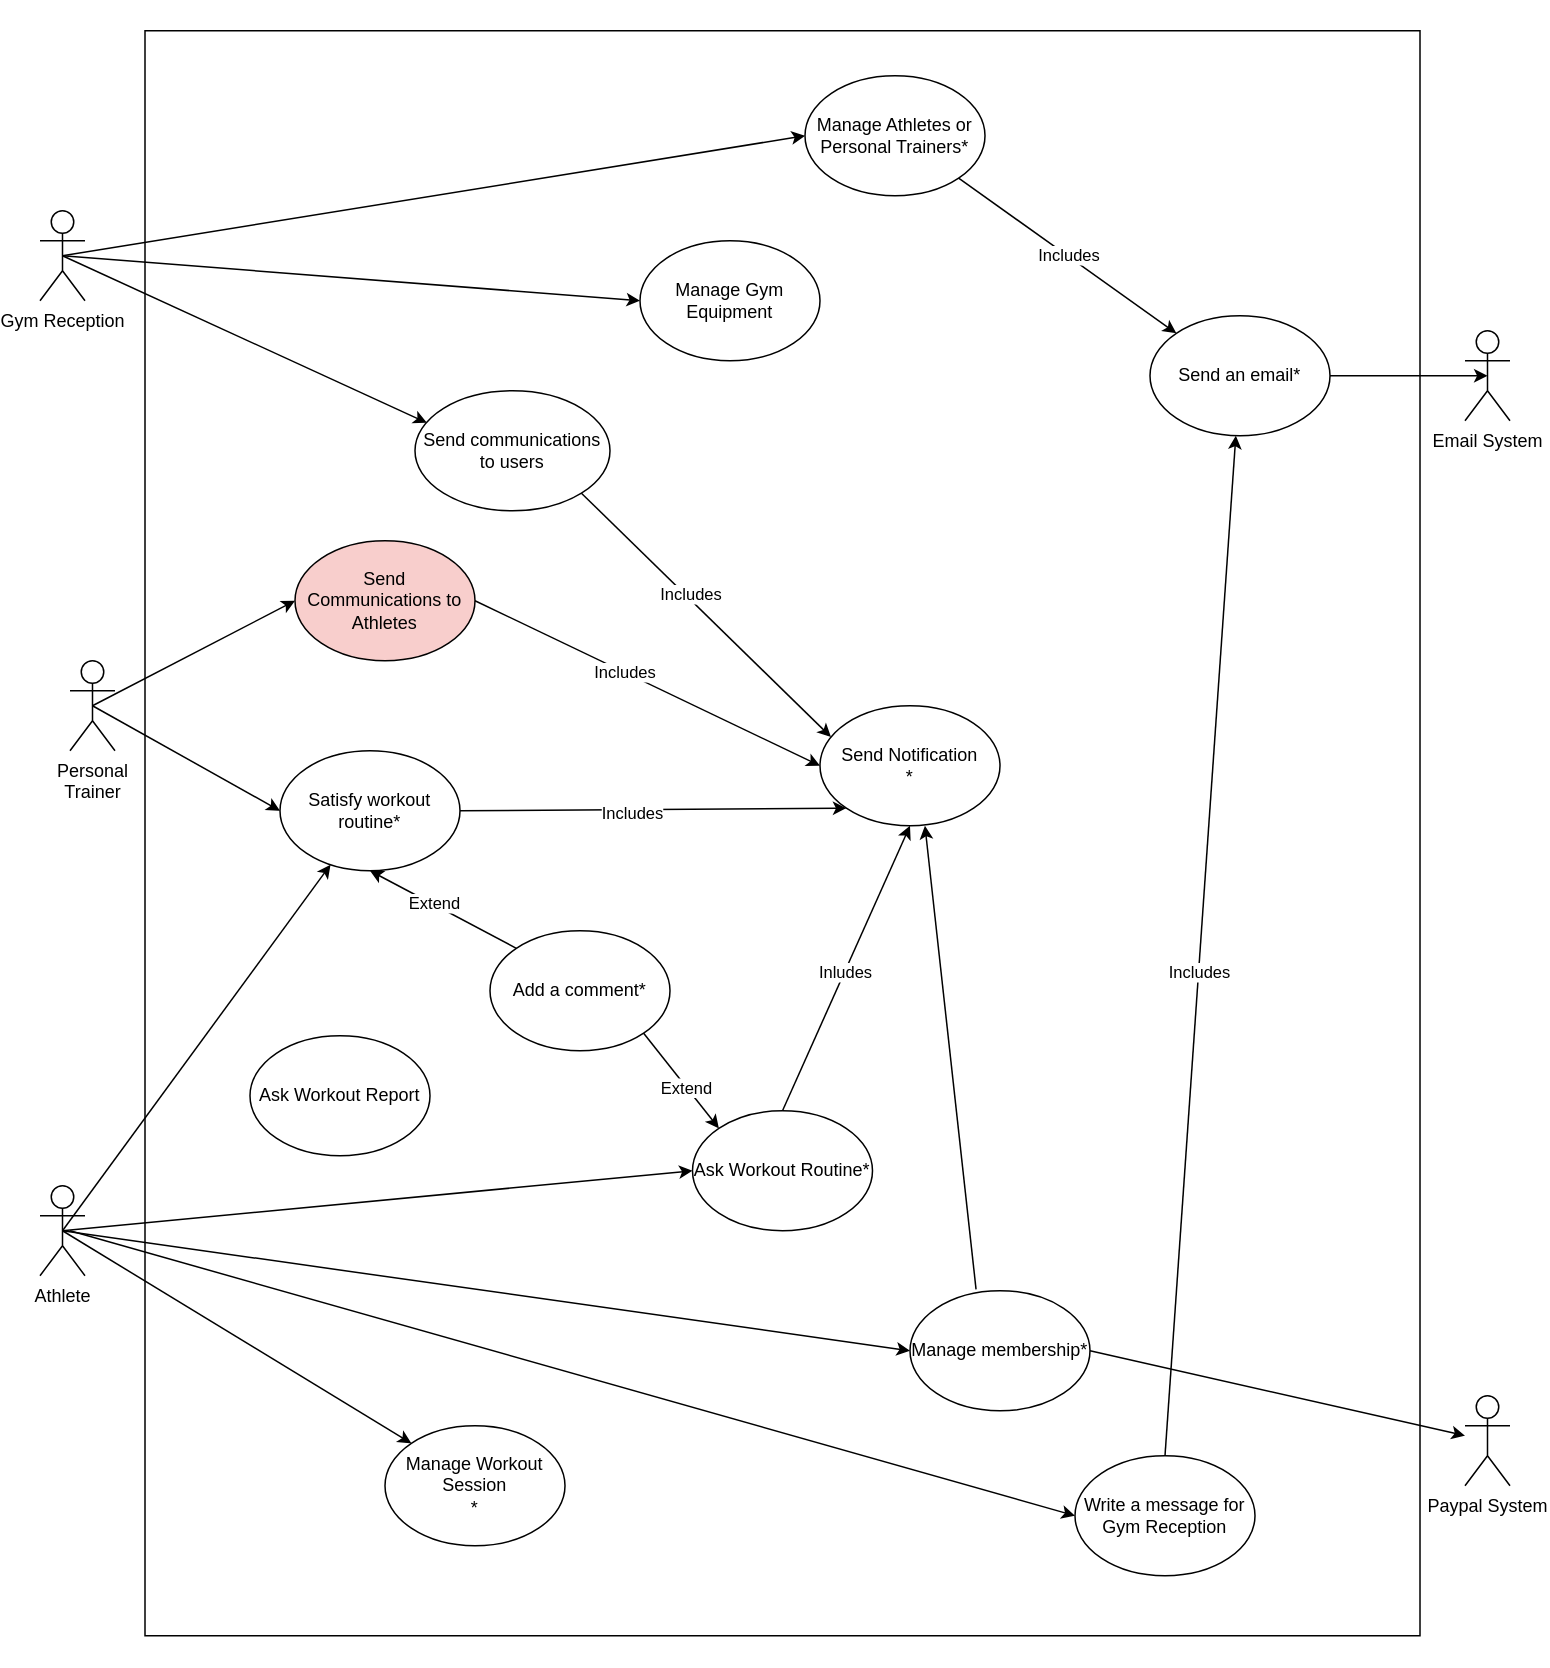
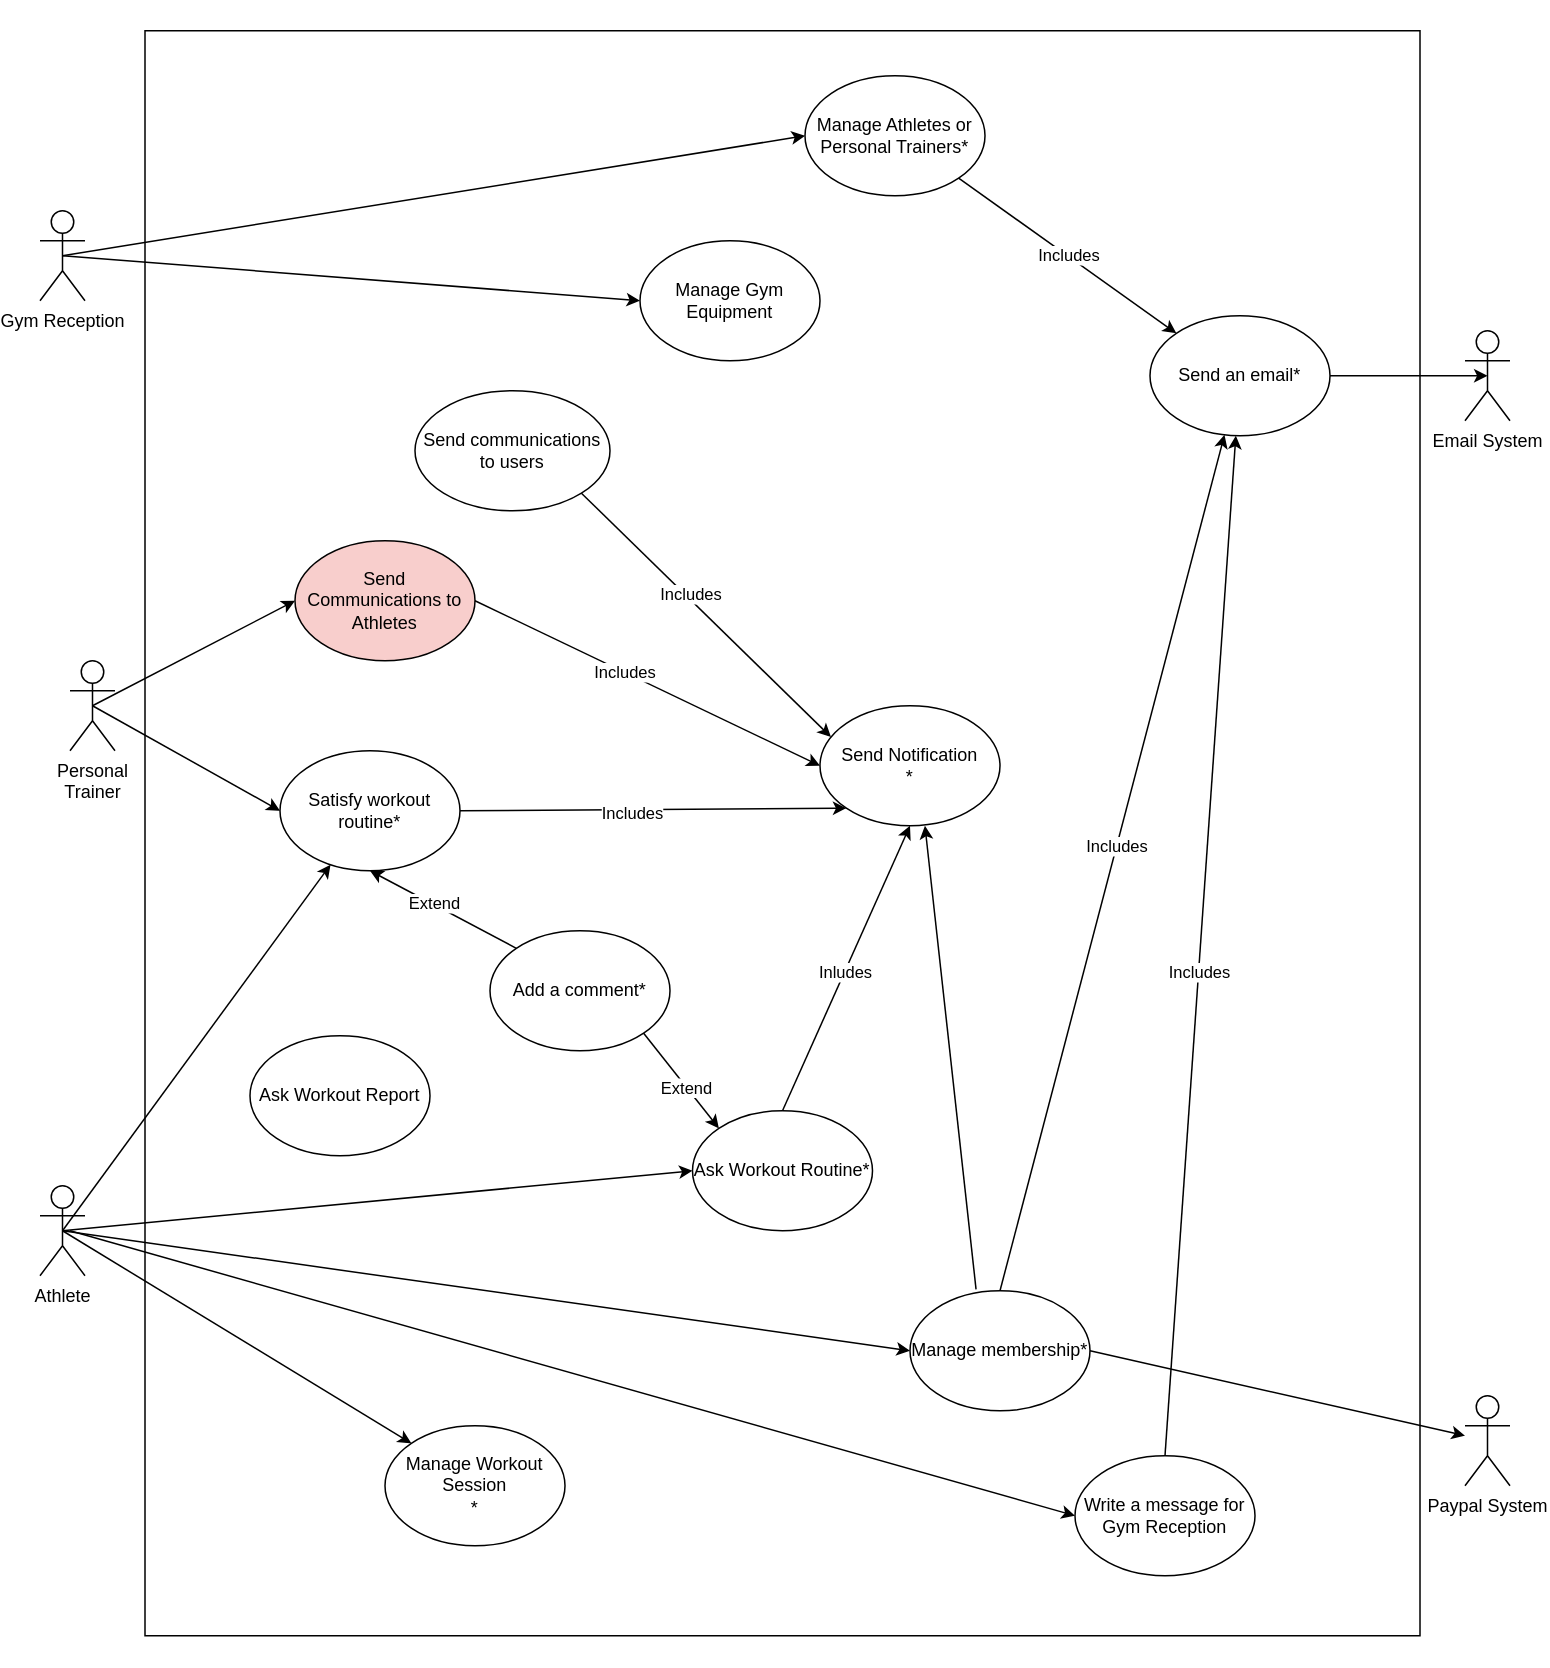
(242, 338) -> none
none -> (1111, 868)
